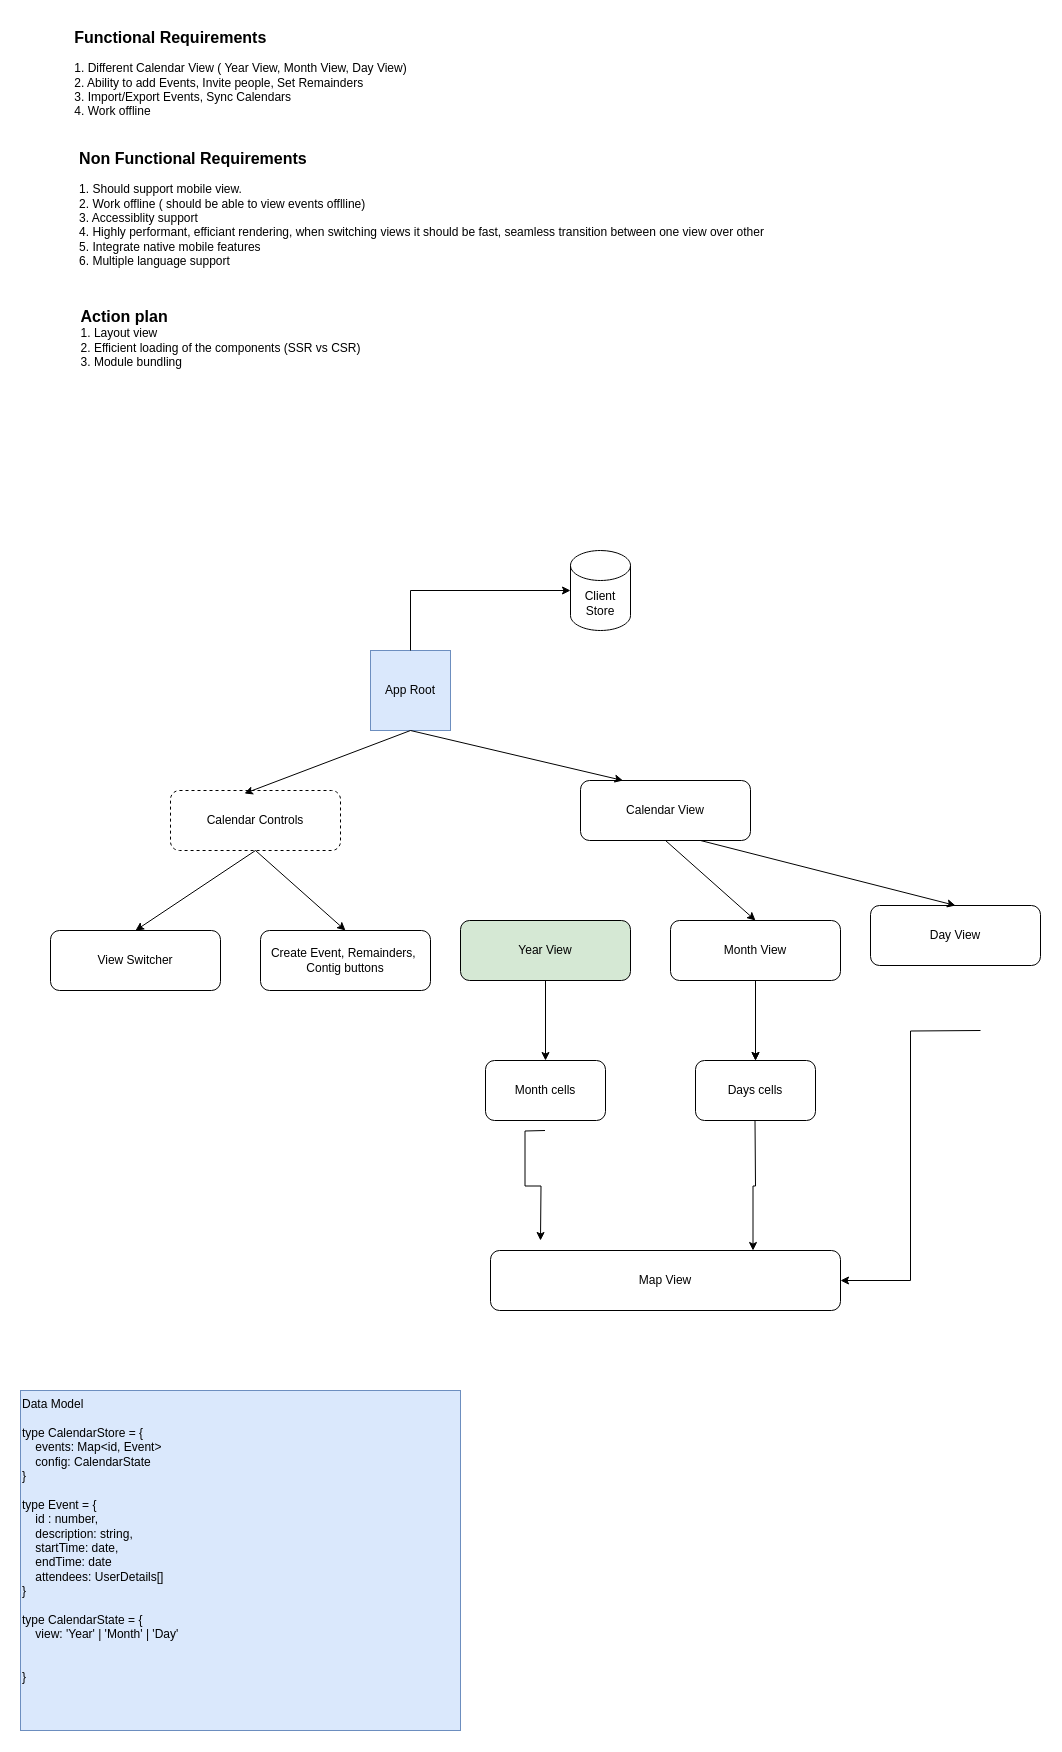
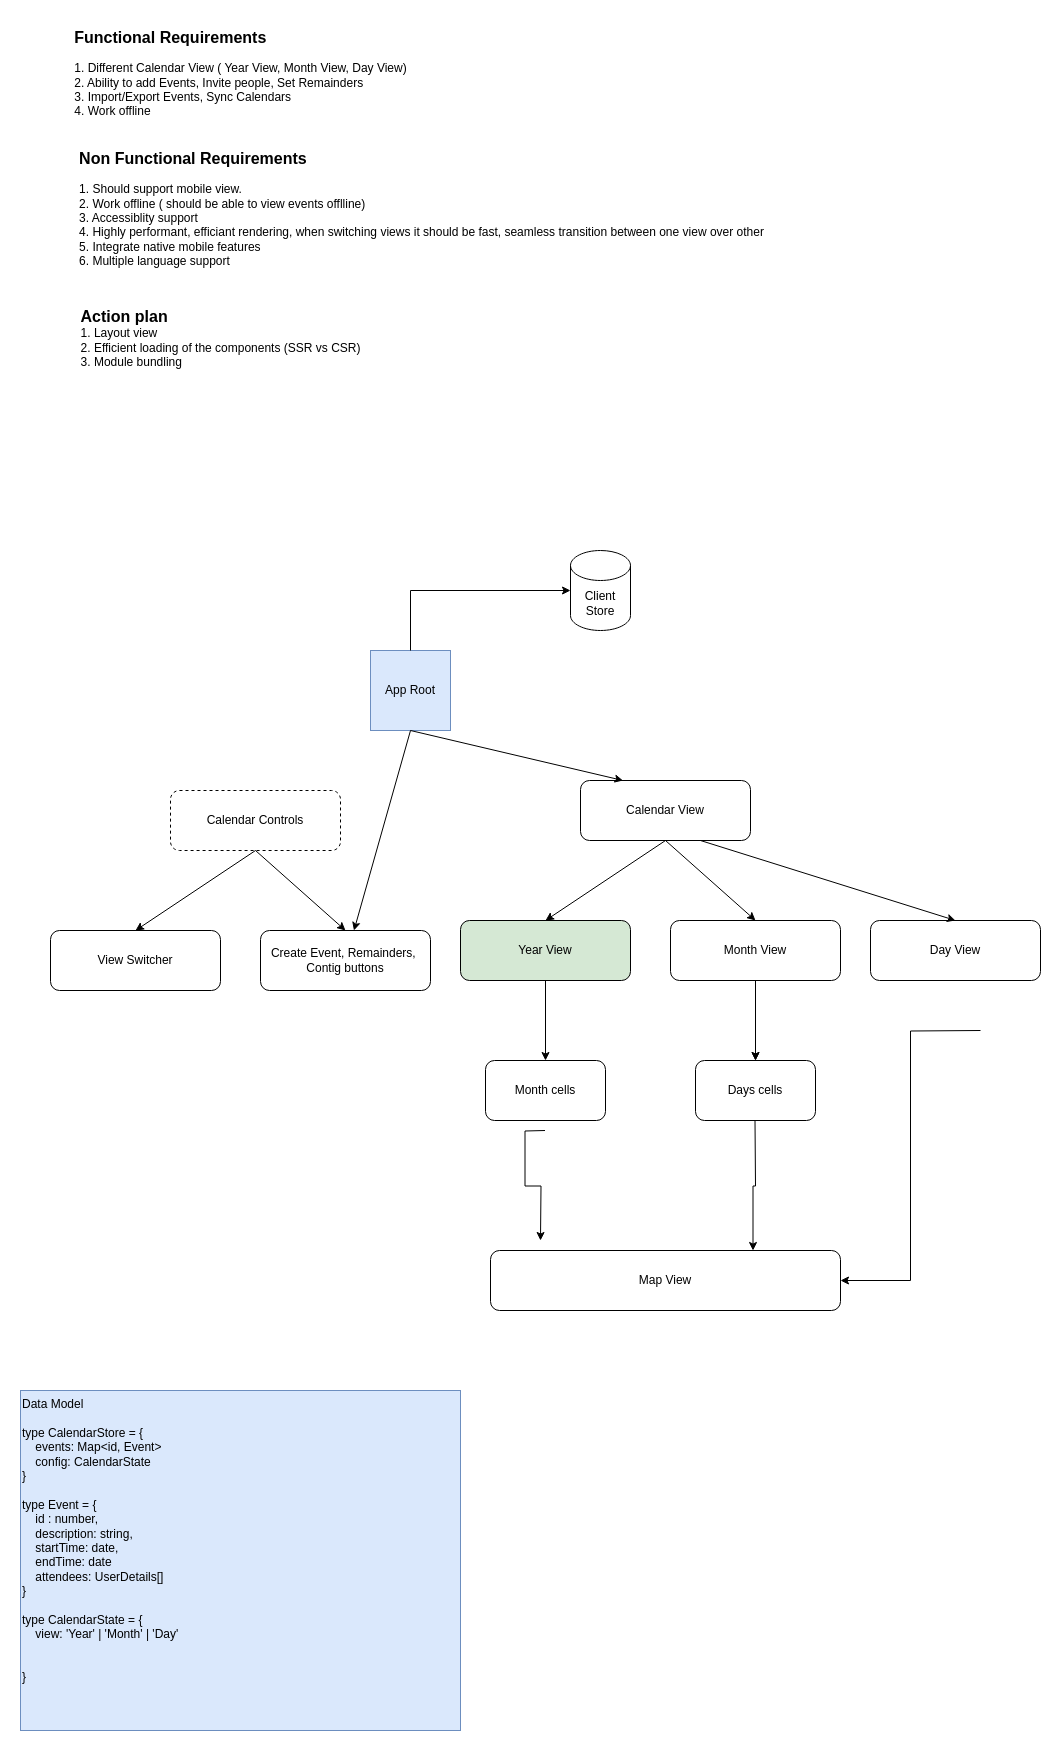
(330, 761) -> (383, 828)
none -> (608, 879)
(956, 936) -> (956, 951)
